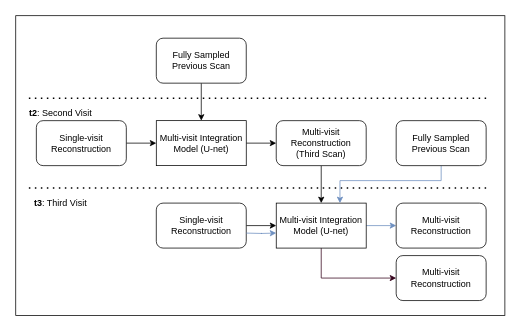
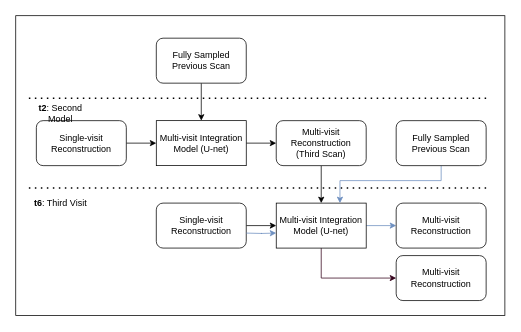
(61, 113) -> (61, 113)
(61, 203) -> (61, 203)
